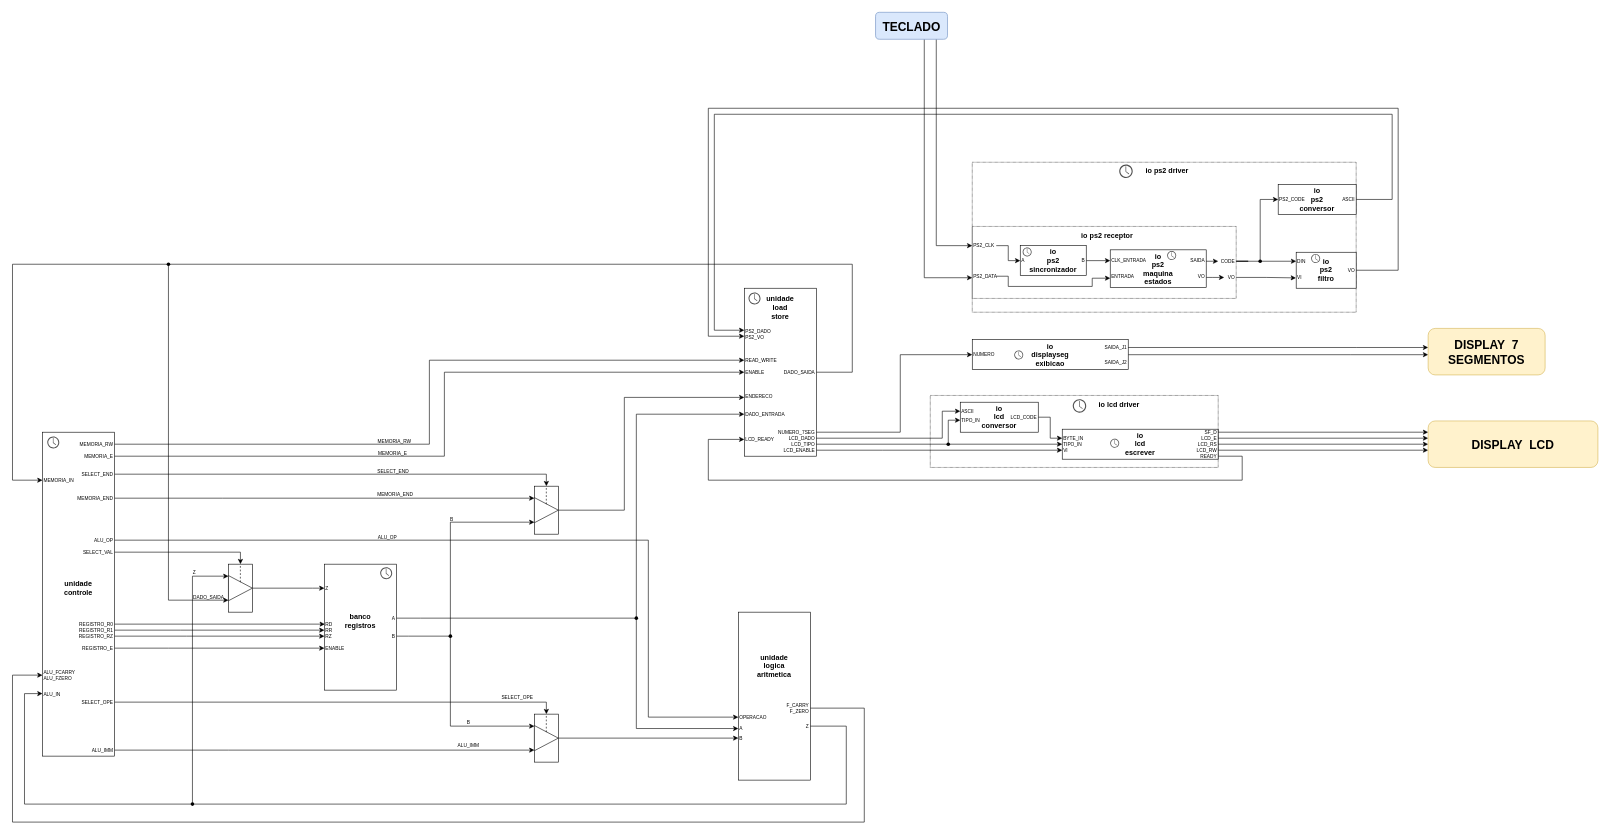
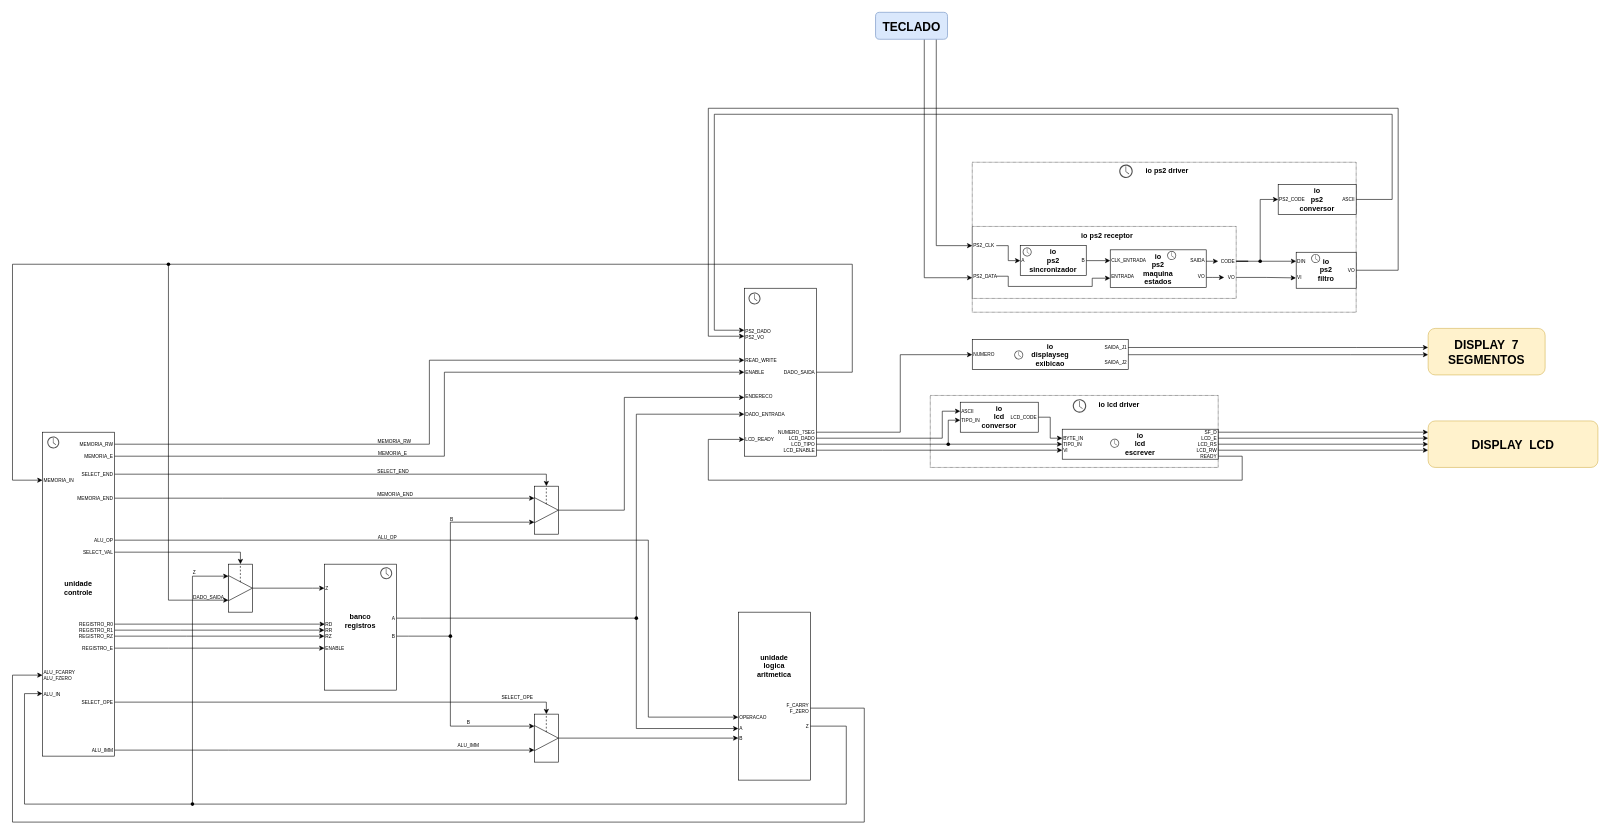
(780, 308) -> none
